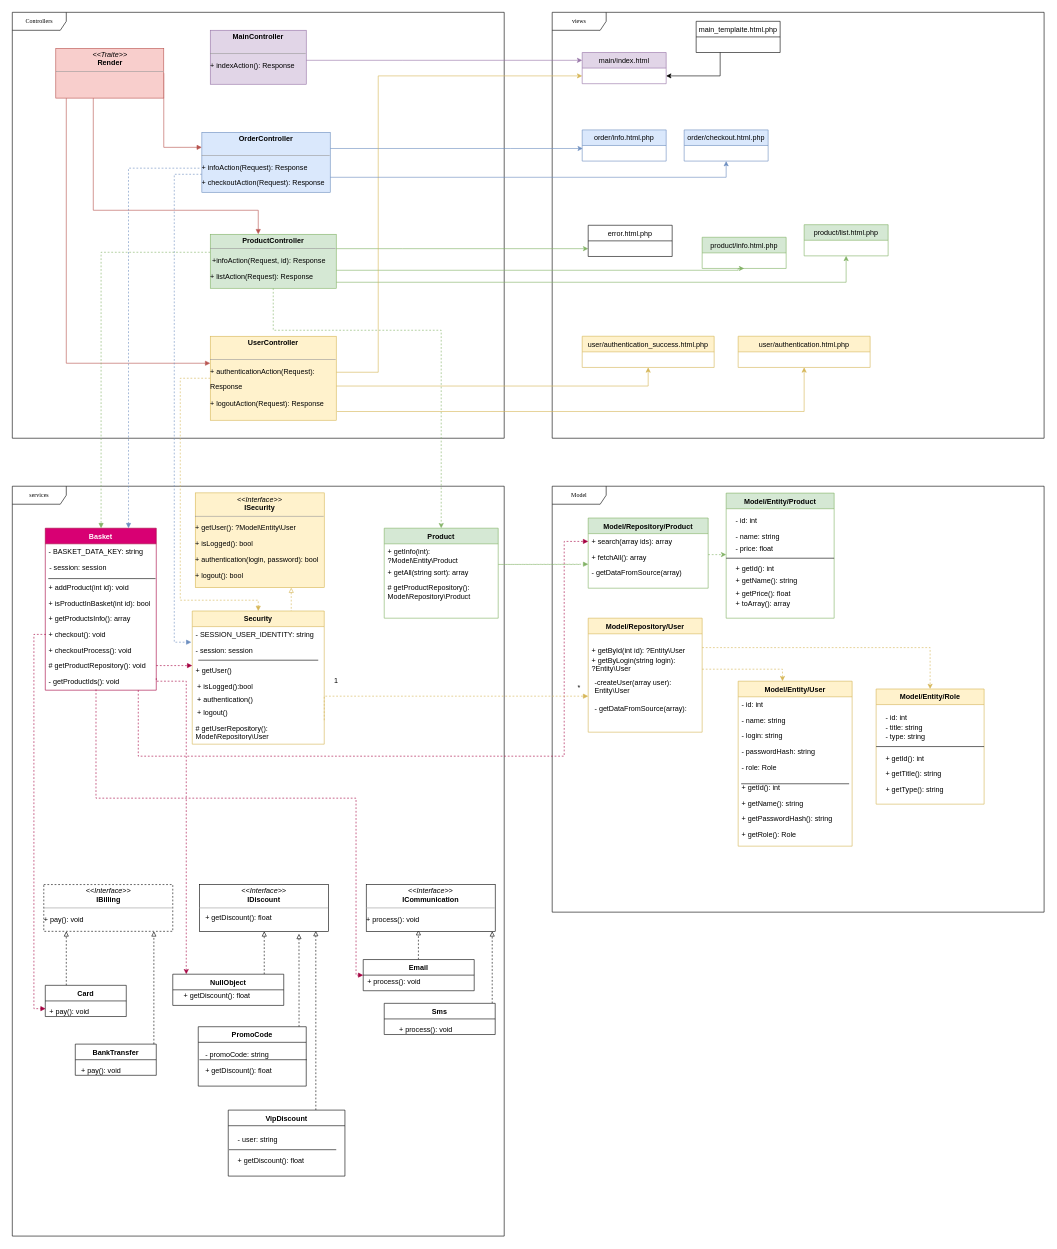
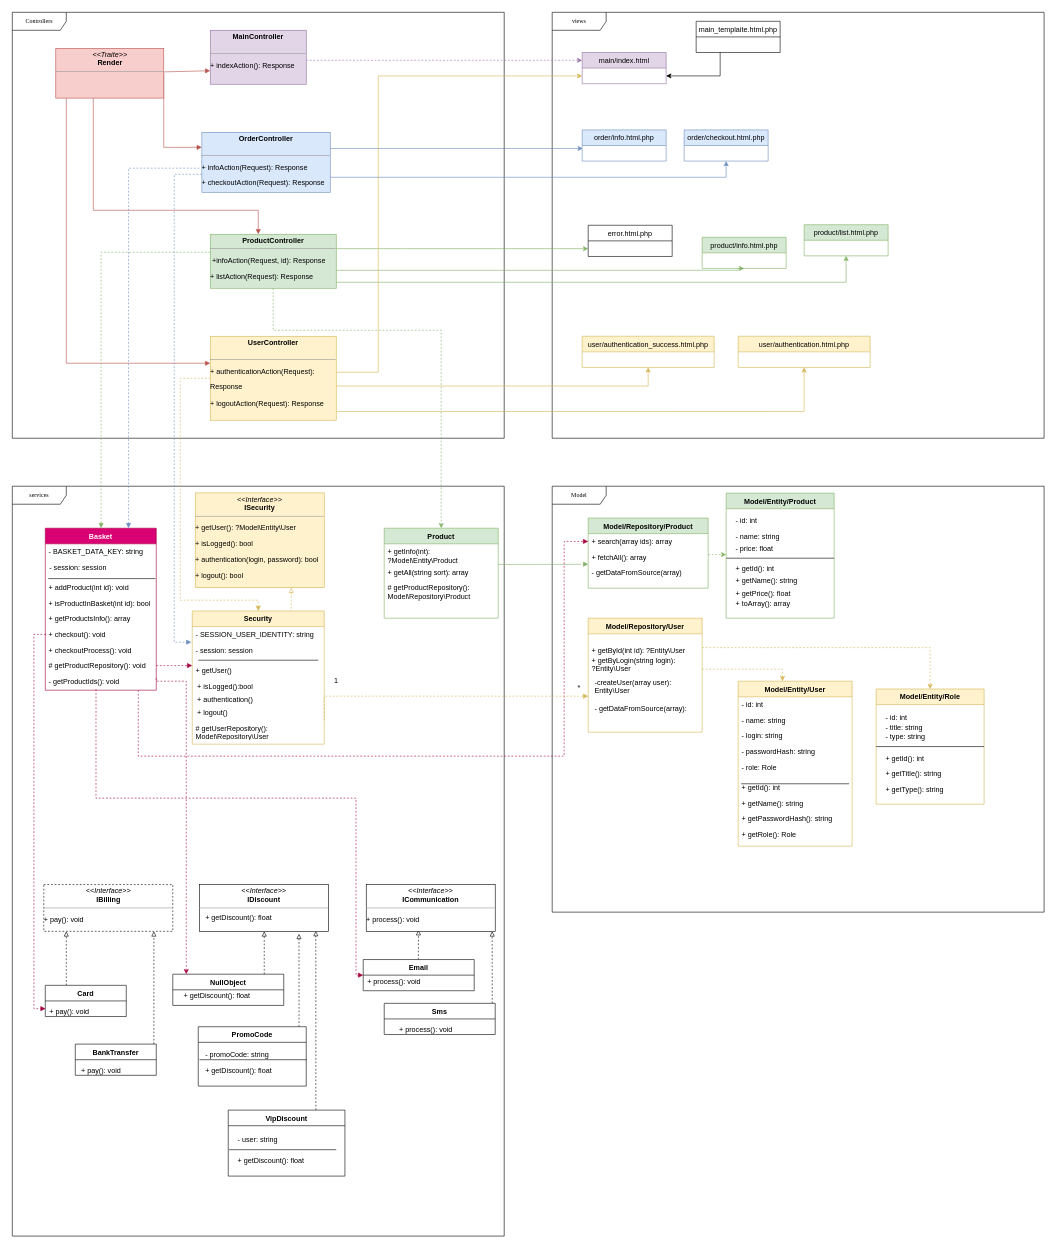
(441, 60) -> (441, 60)
none -> (178, 72)
